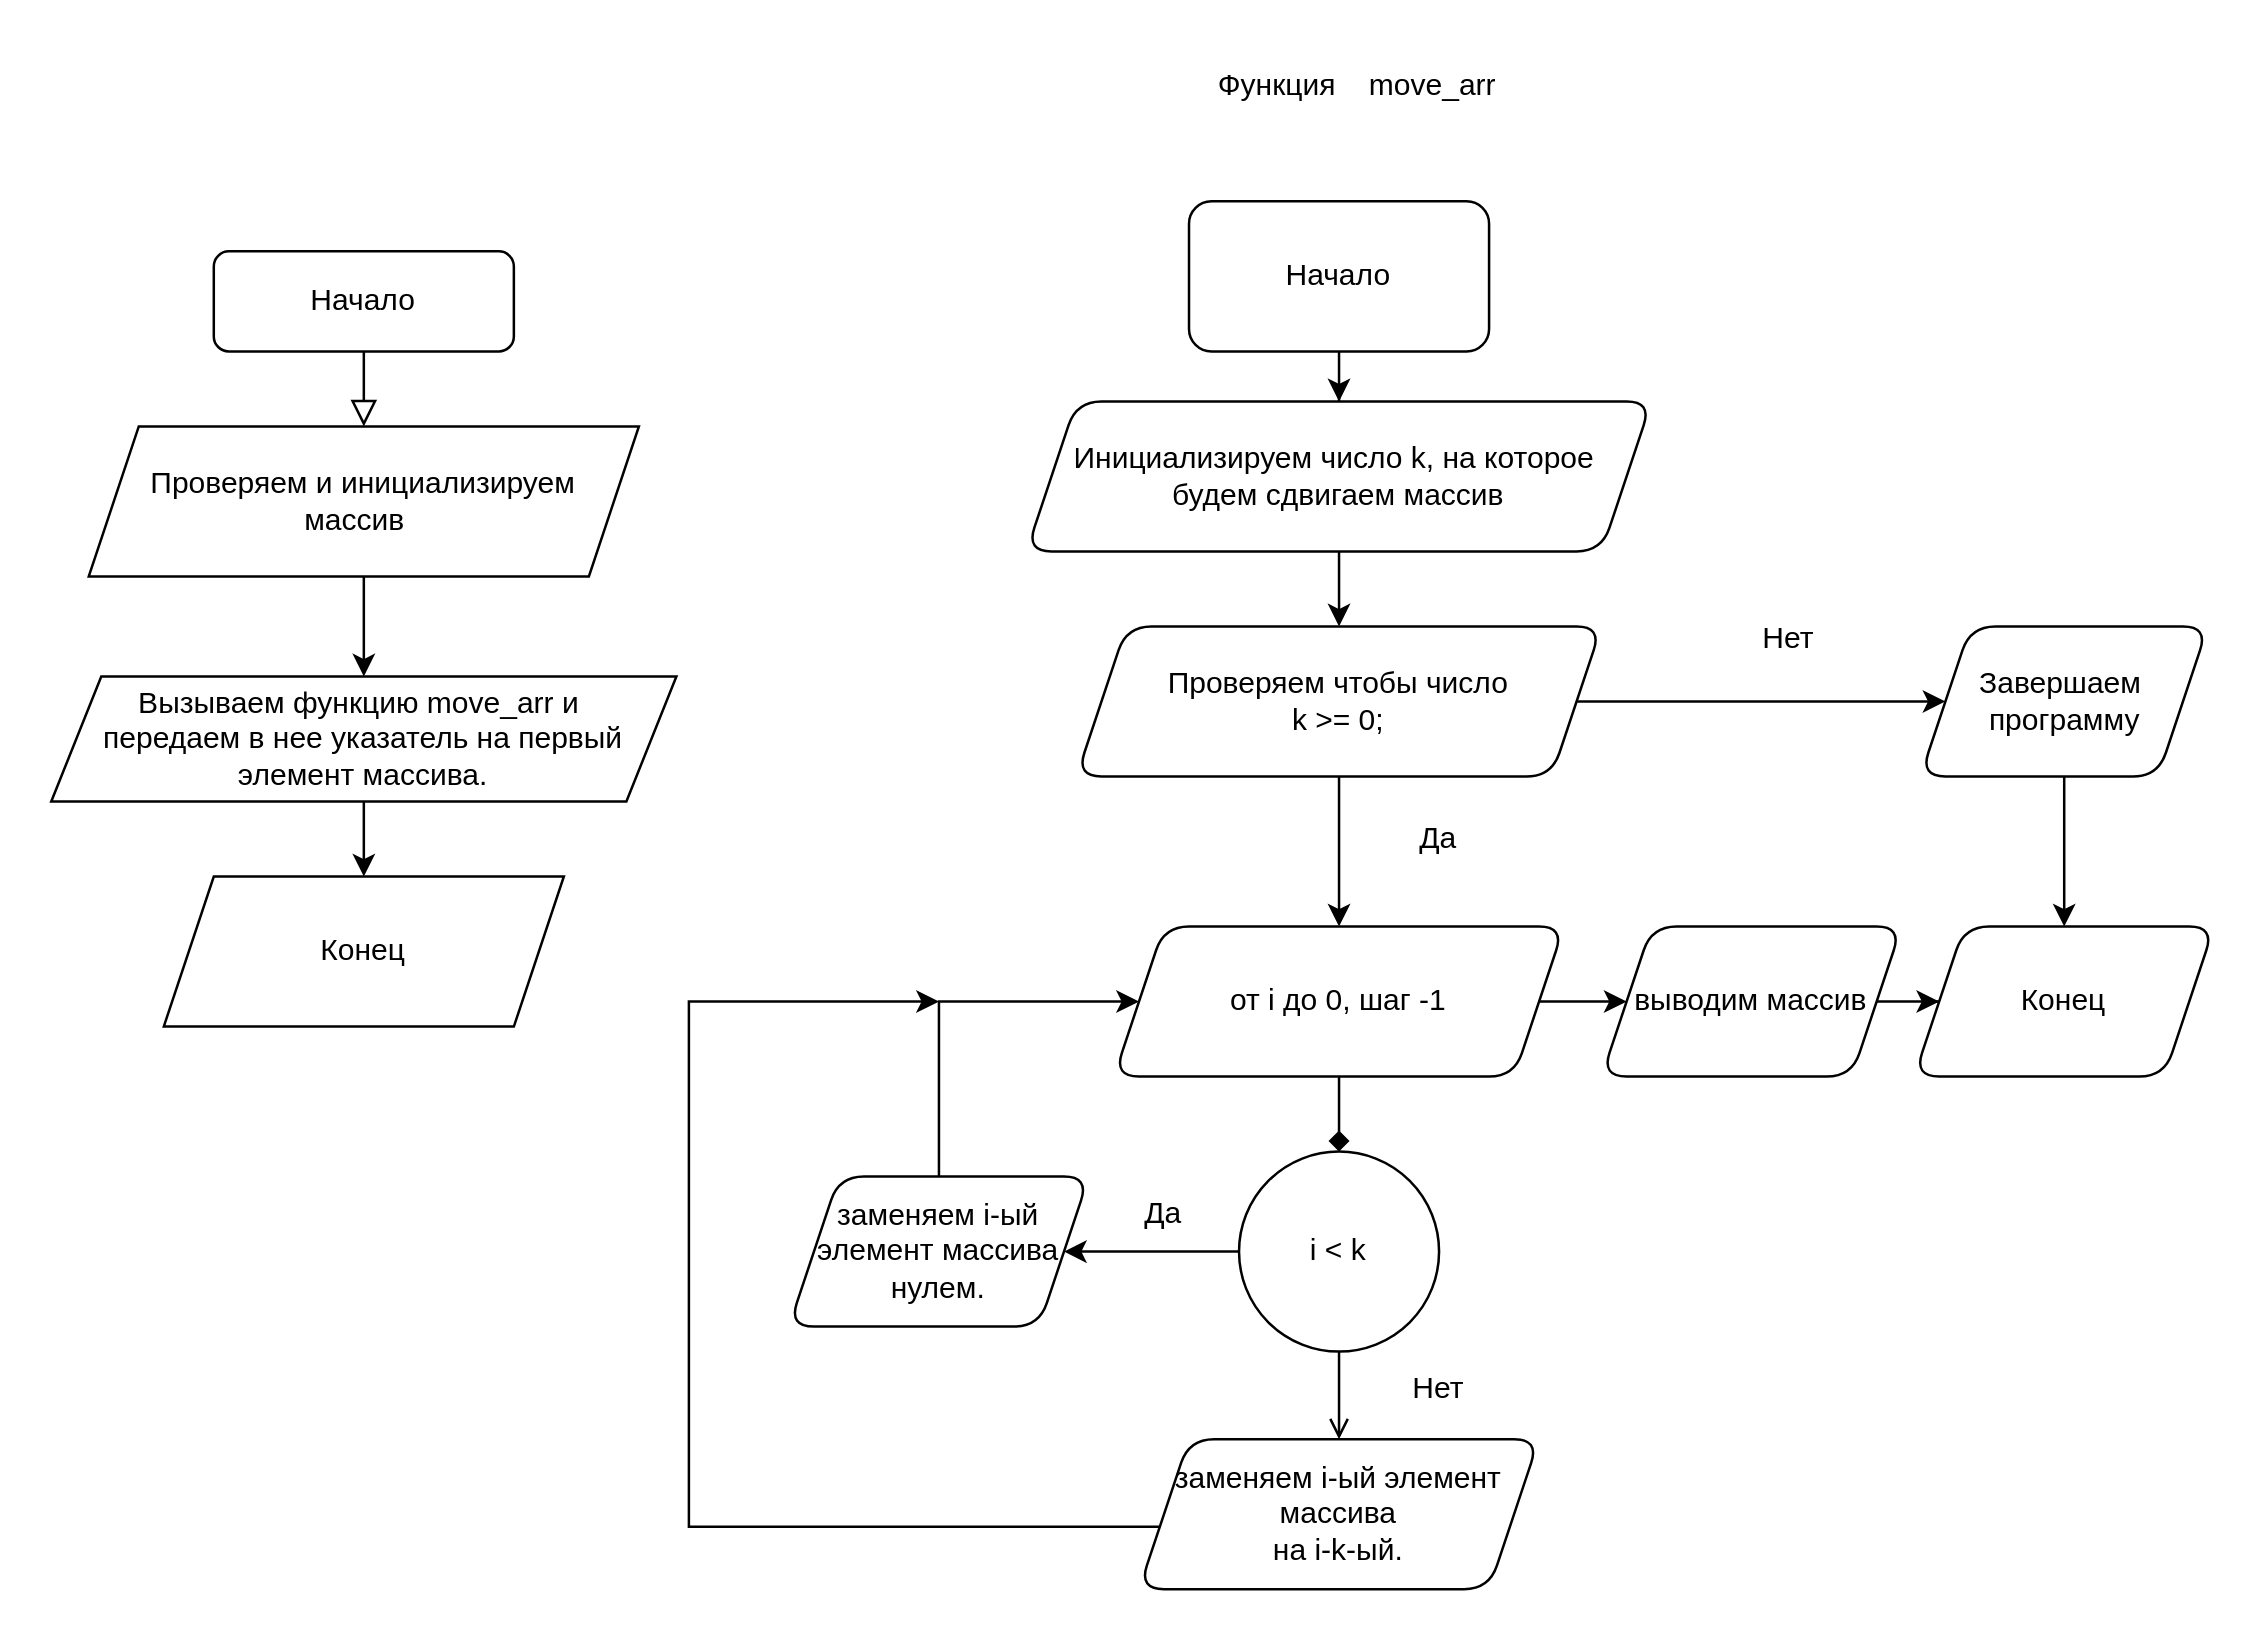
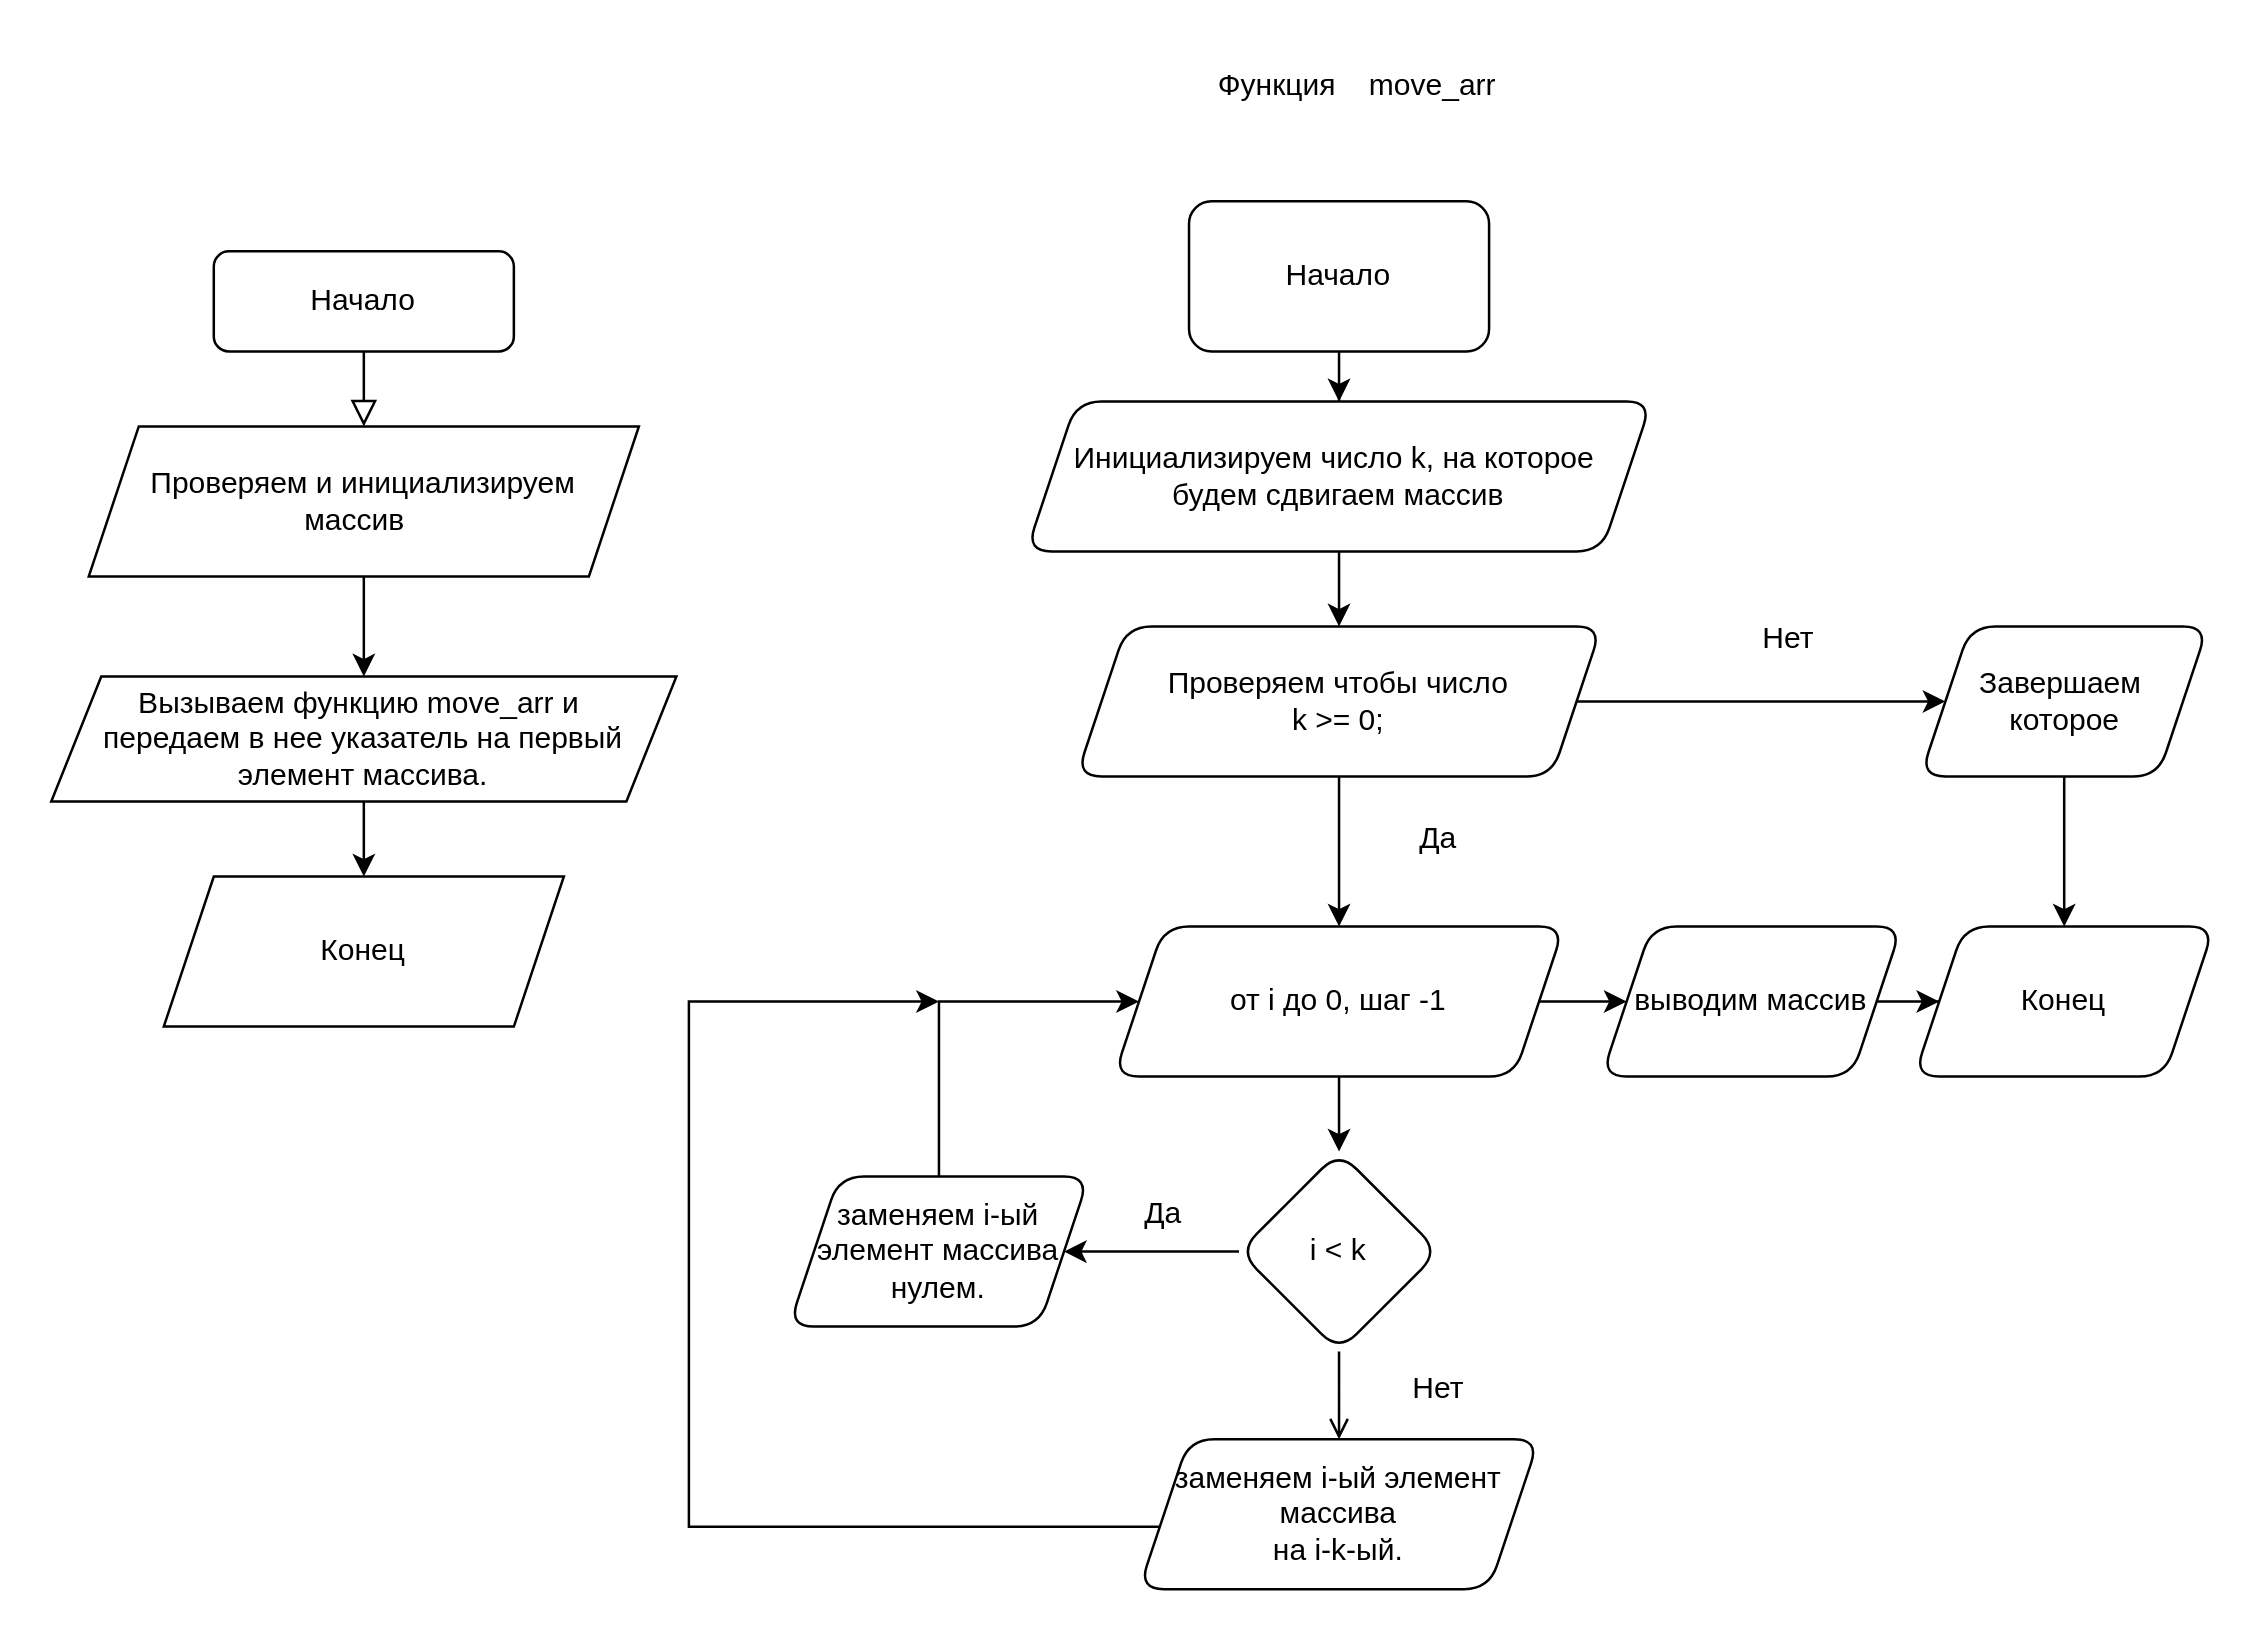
(2065, 701) -> (2065, 701)
(1339, 1131) -> (1339, 1132)
(1339, 1251) -> (1339, 1251)
